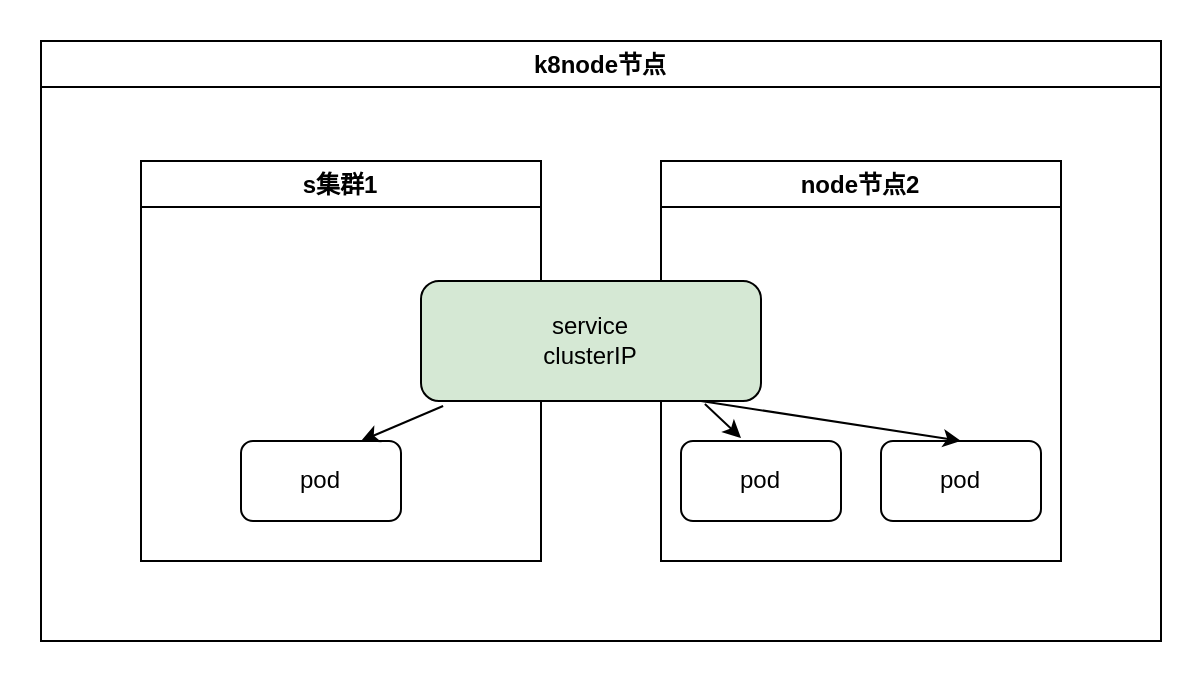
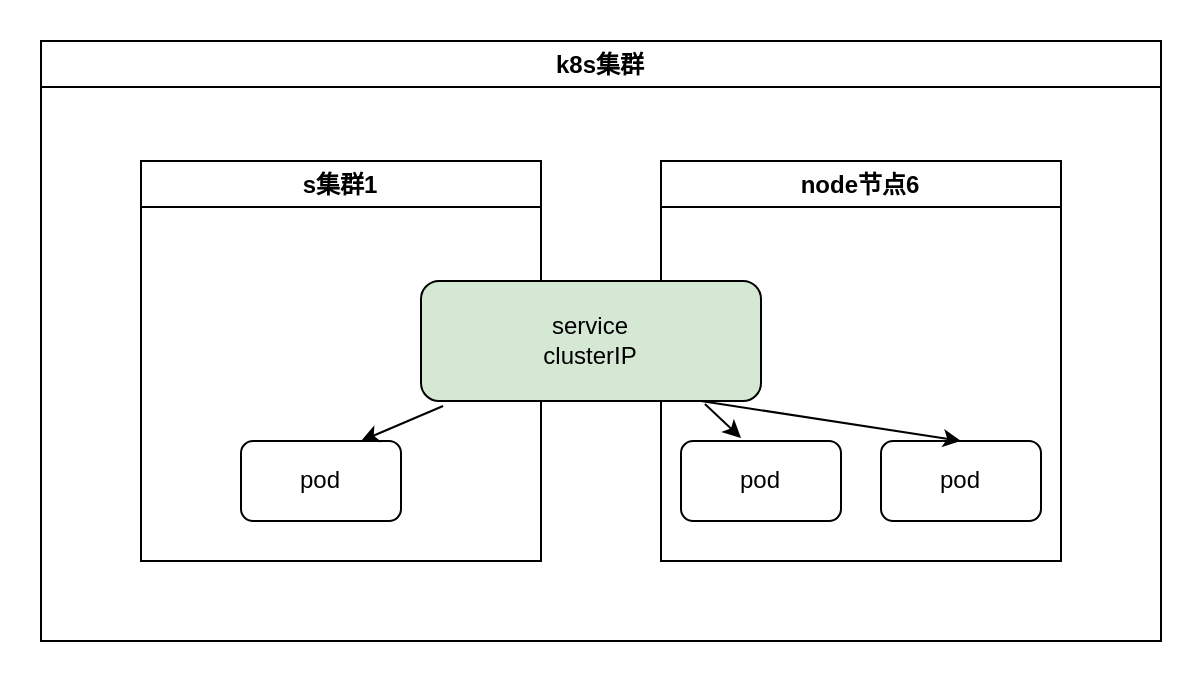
(600, 65) -> (600, 65)
(860, 185) -> (860, 185)
